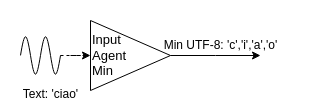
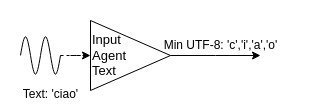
(109, 56) -> (109, 56)
